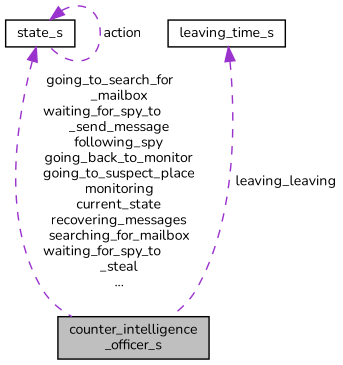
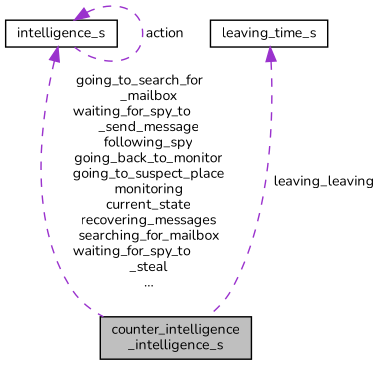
(40, 33) -> (61, 34)
(133, 338) -> (176, 338)
